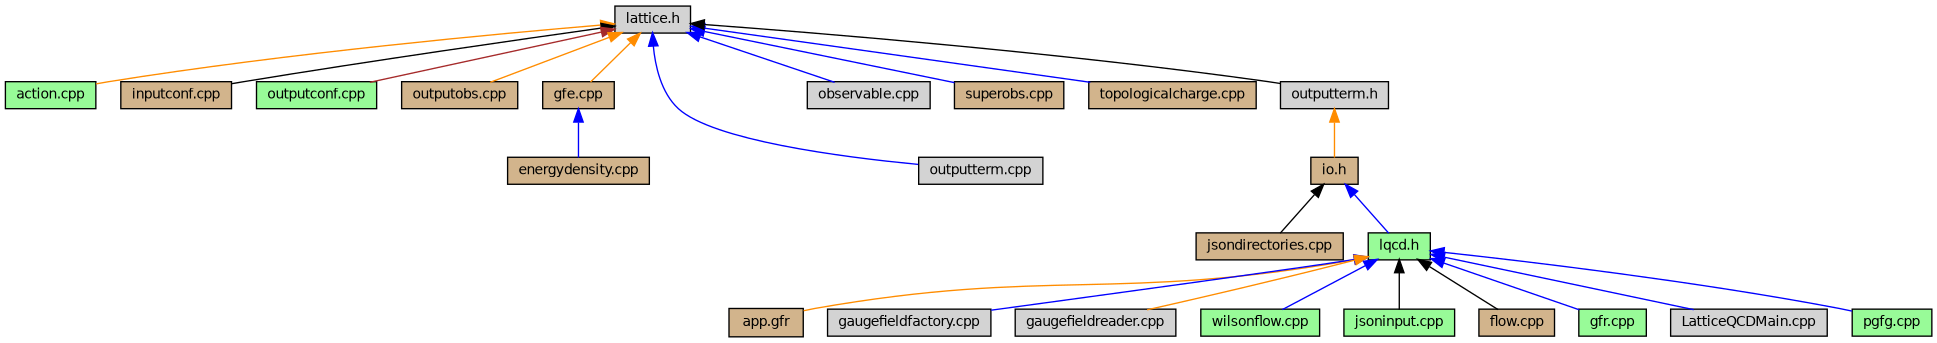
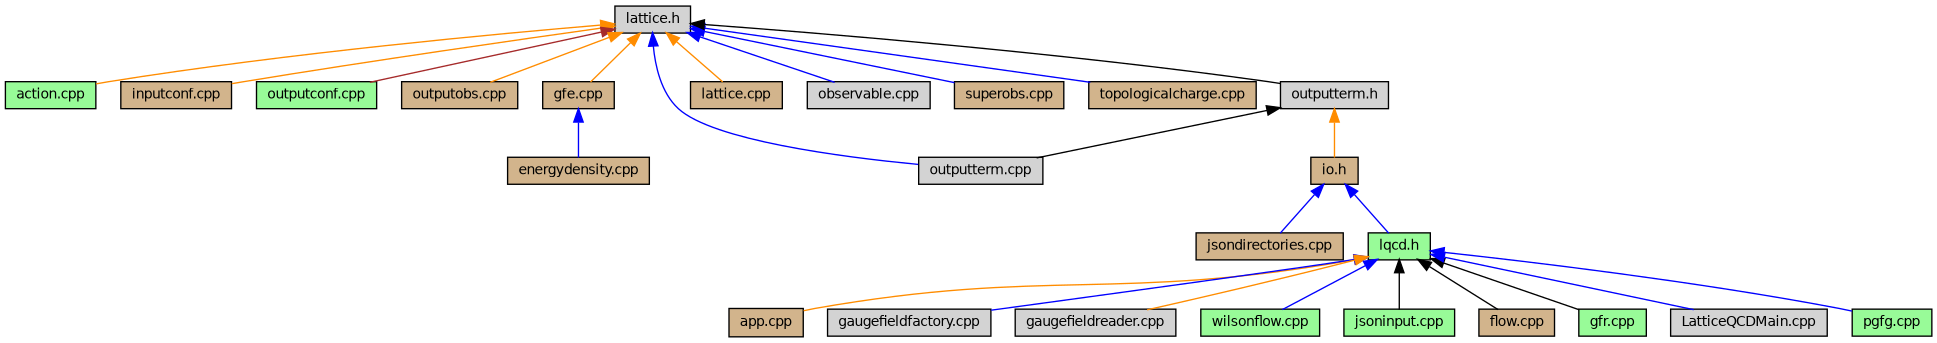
(416, 55) -> (416, 55)
none -> (736, 95)
none -> (1152, 134)
(1297, 214) -> (1297, 214)
(1511, 286) -> (1511, 286)
(766, 323) -> (766, 323)
